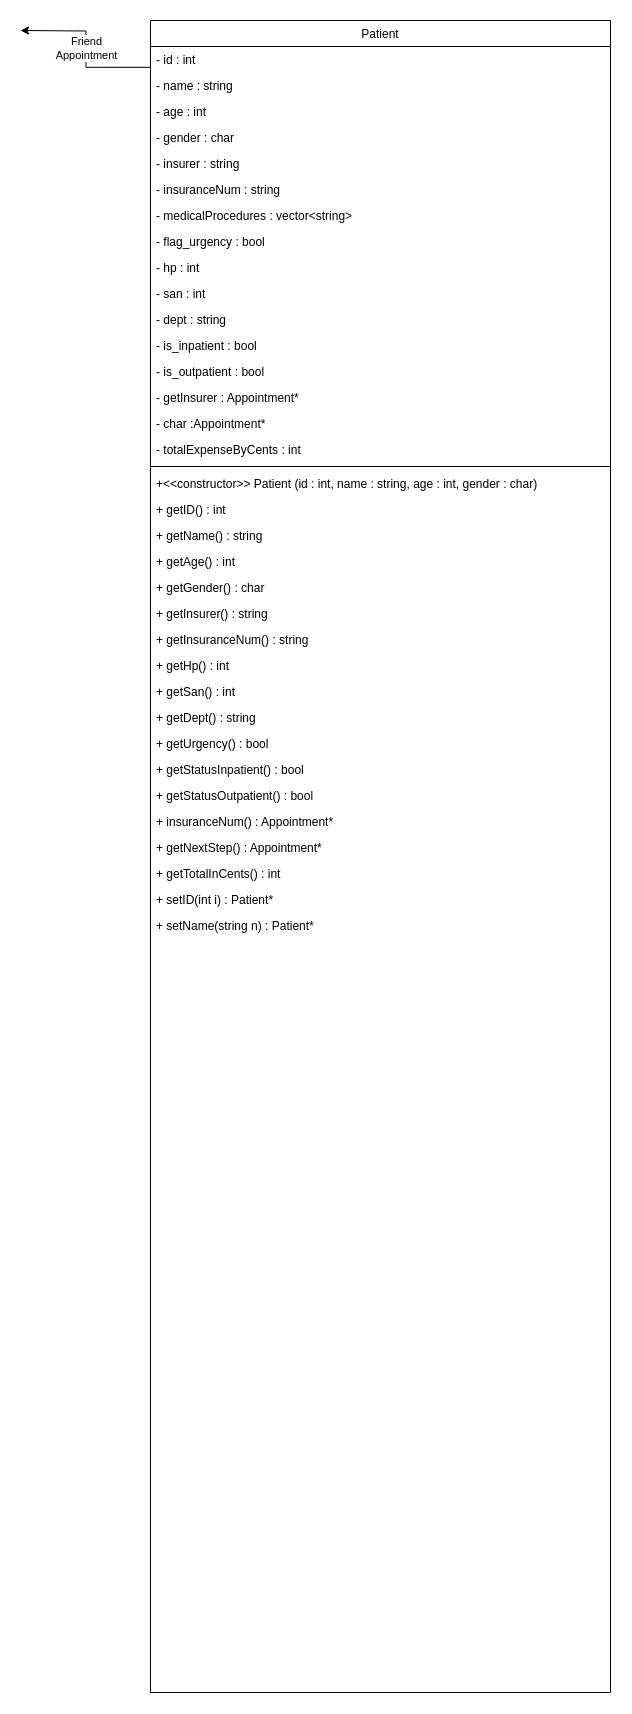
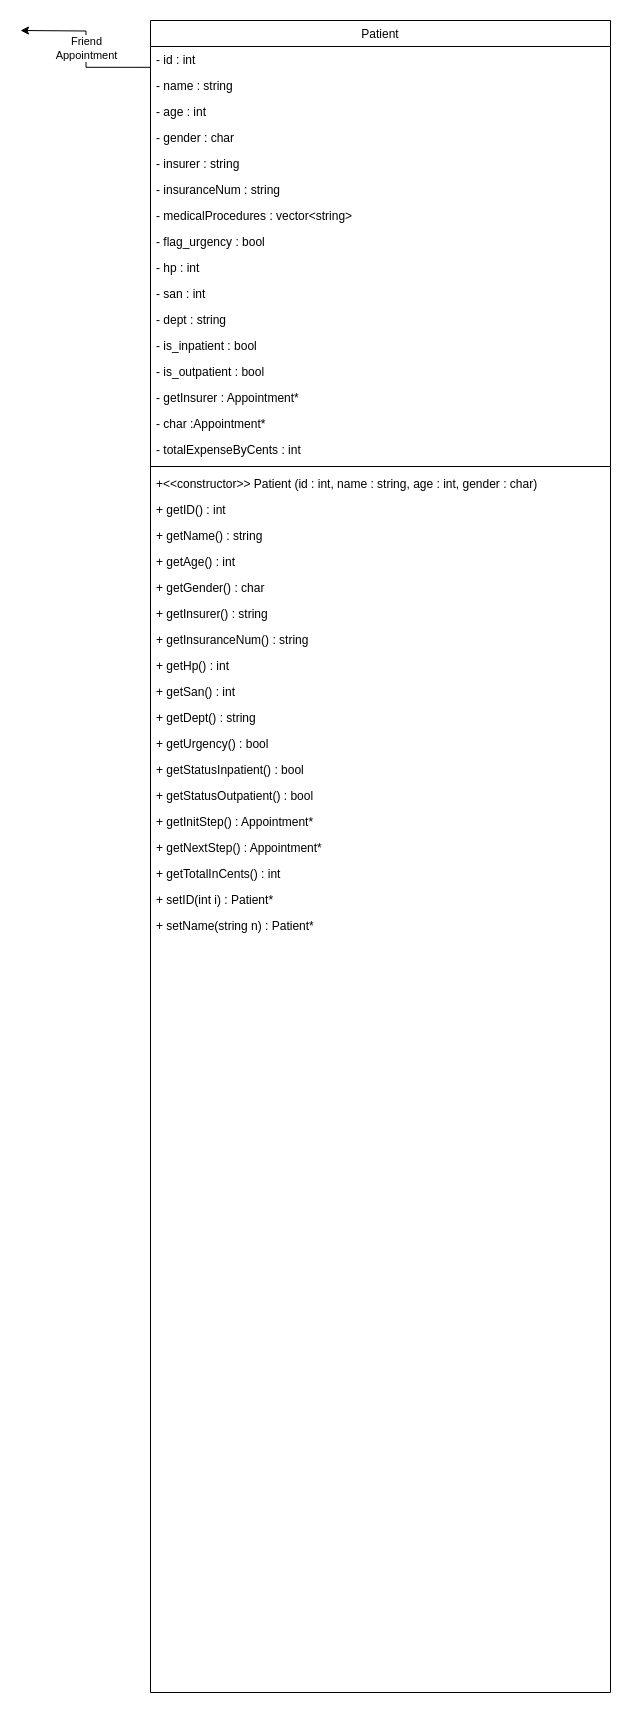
(251, 822) -> (247, 822)
